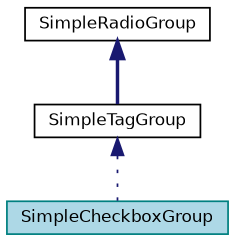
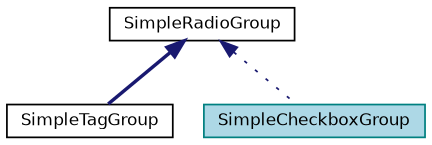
(117, 178) -> (265, 78)
